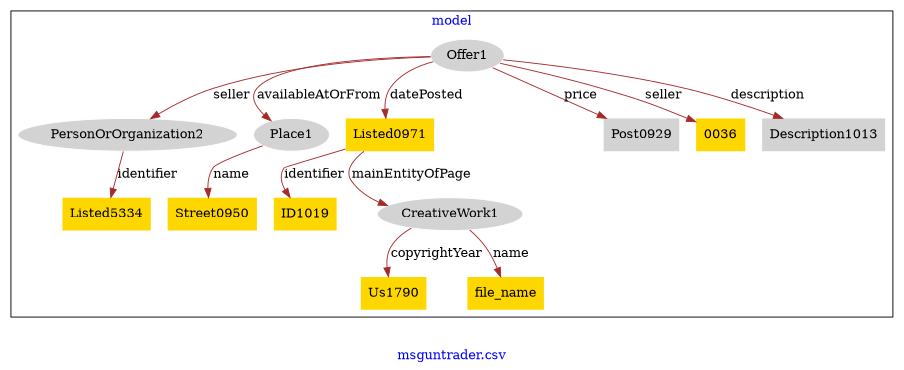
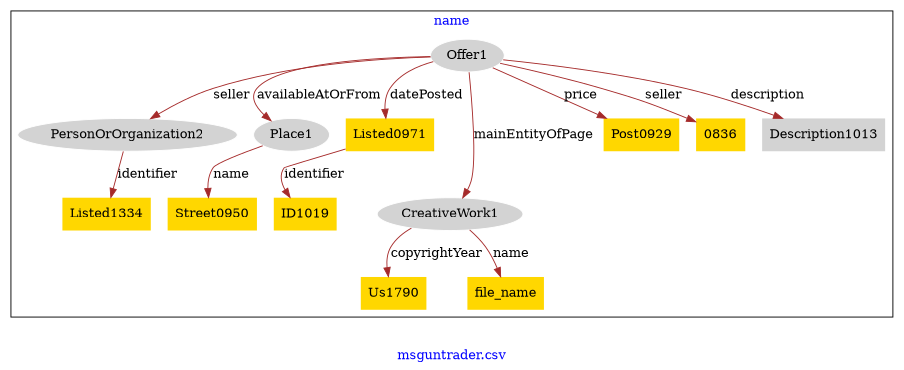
(452, 21) -> (452, 21)
(641, 135) -> (641, 135)
(721, 135) -> (721, 135)
(351, 181) -> (473, 131)
(107, 214) -> (107, 214)
